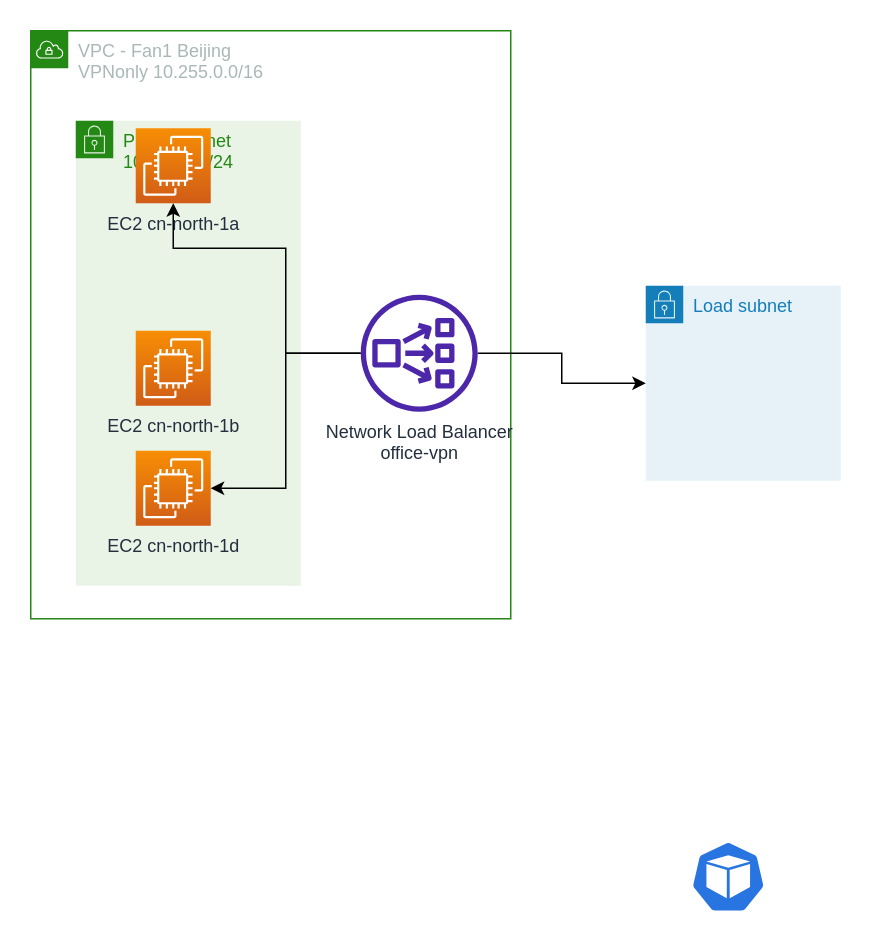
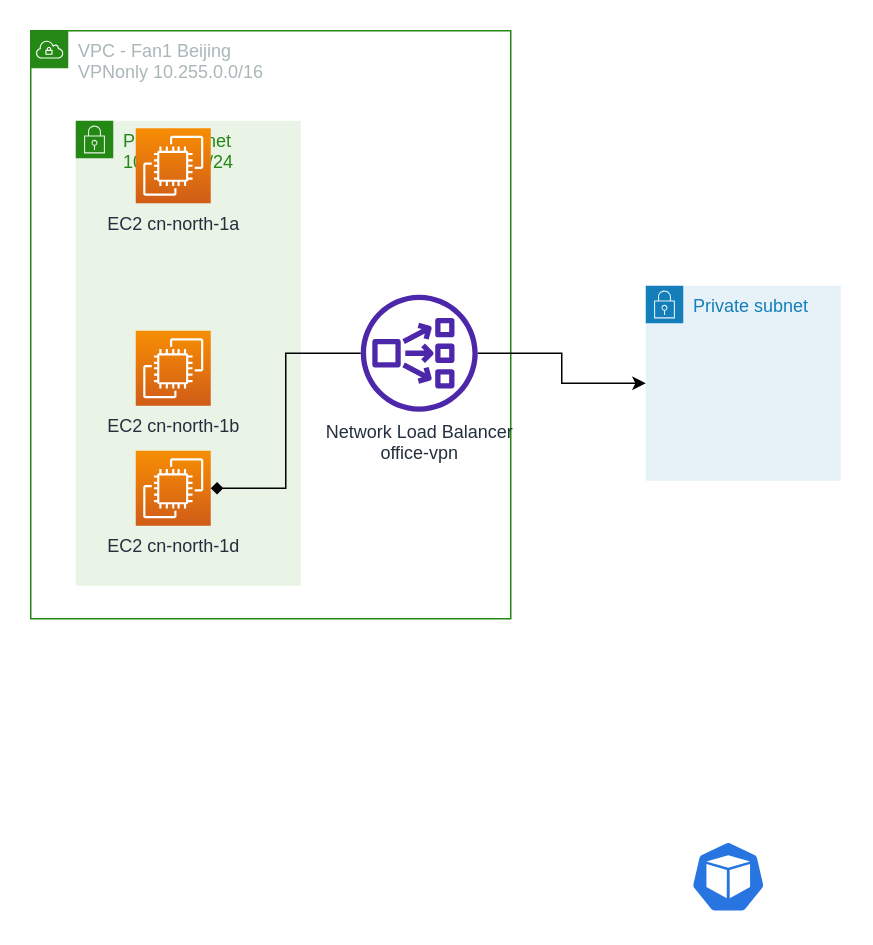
(264, 248) -> none
(747, 307) -> (760, 307)
(222, 488) -> (223, 488)
